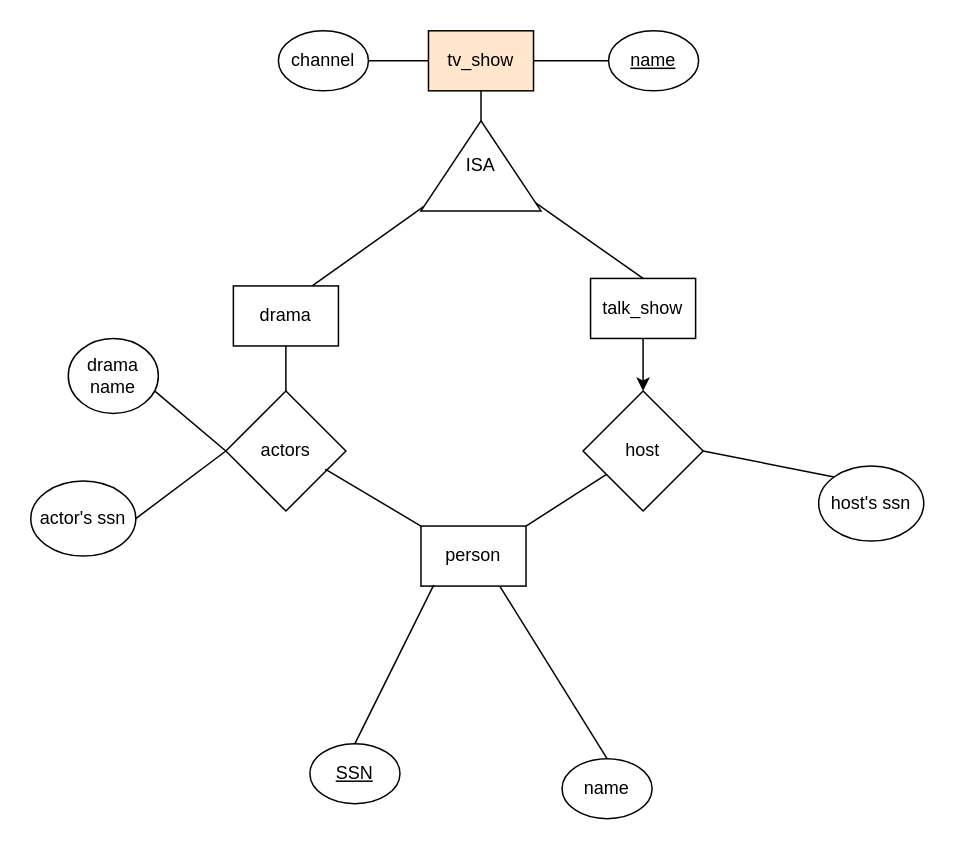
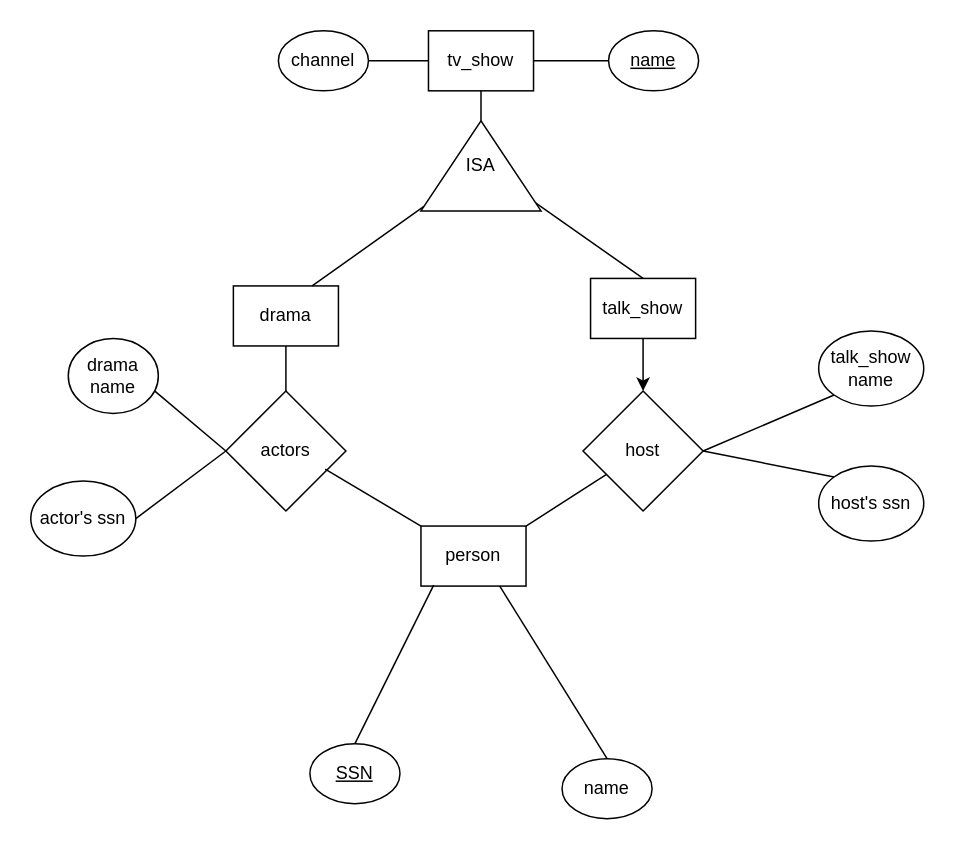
(481, 61) -> (481, 61)
none -> (871, 368)
none -> (770, 422)
